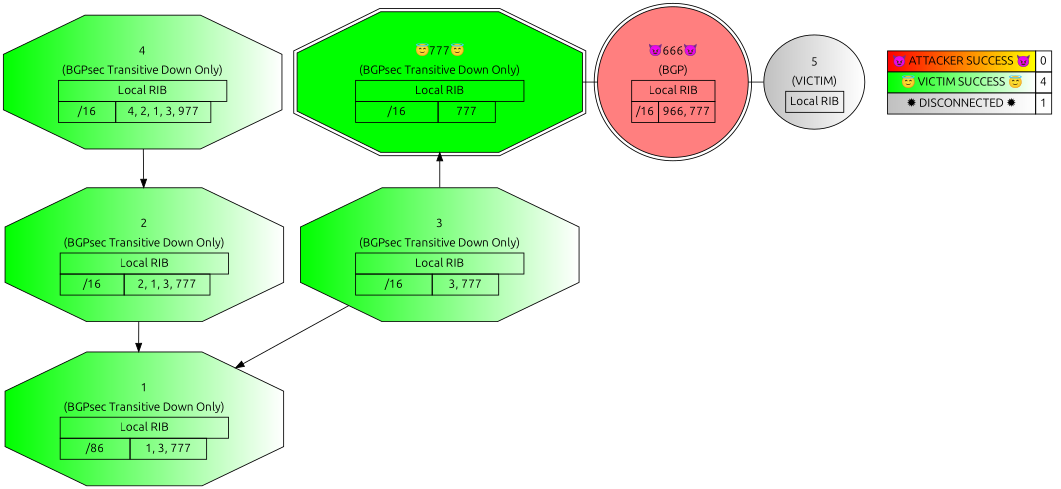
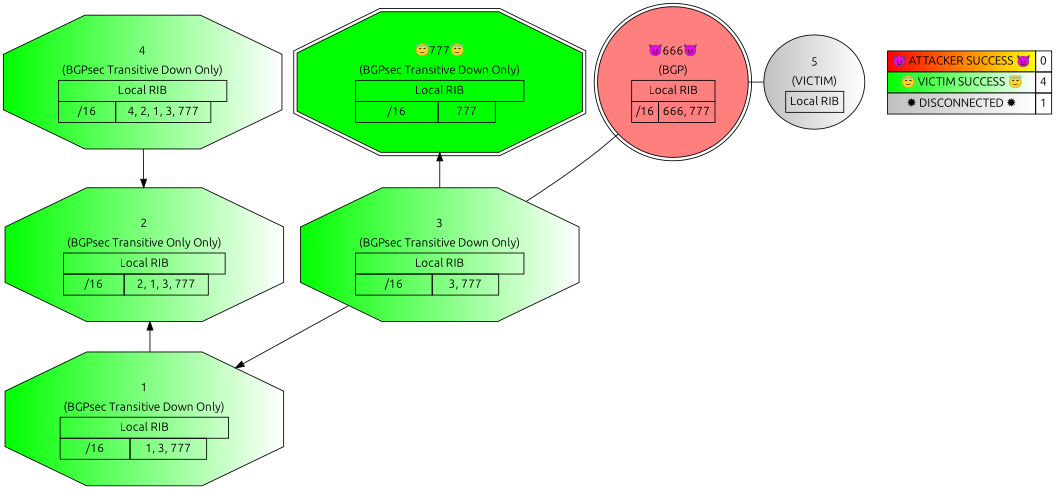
(590, 82) -> (574, 169)
(163, 112) -> (163, 112)
(687, 112) -> (687, 112)
(144, 243) -> (144, 243)
(139, 332) -> (150, 341)
(95, 448) -> (95, 448)
